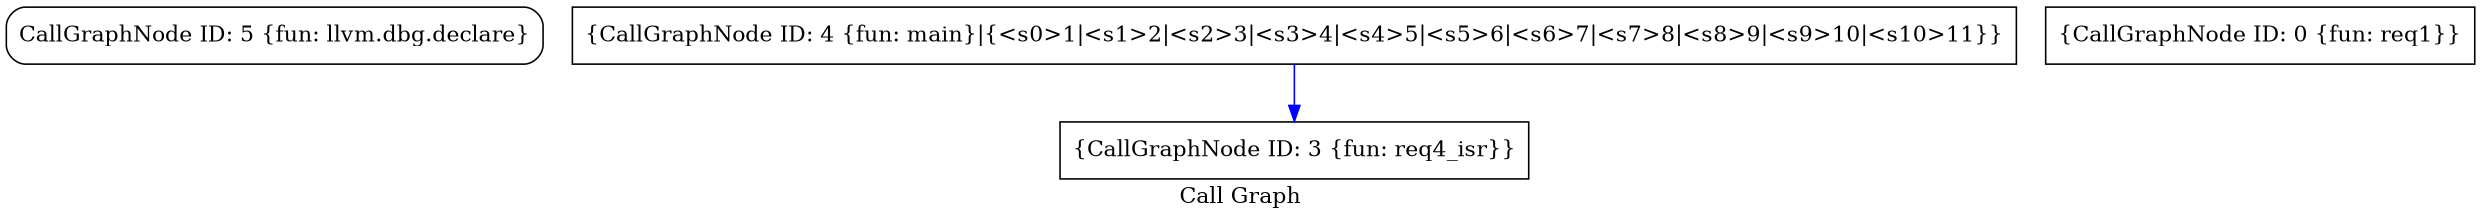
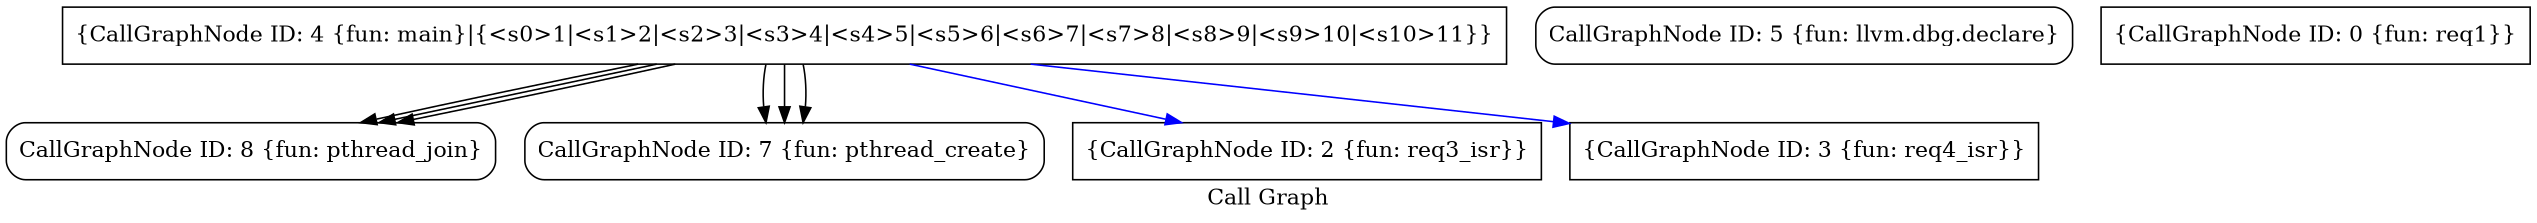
none -> (251, 151)
none -> (785, 151)
none -> (1307, 151)
